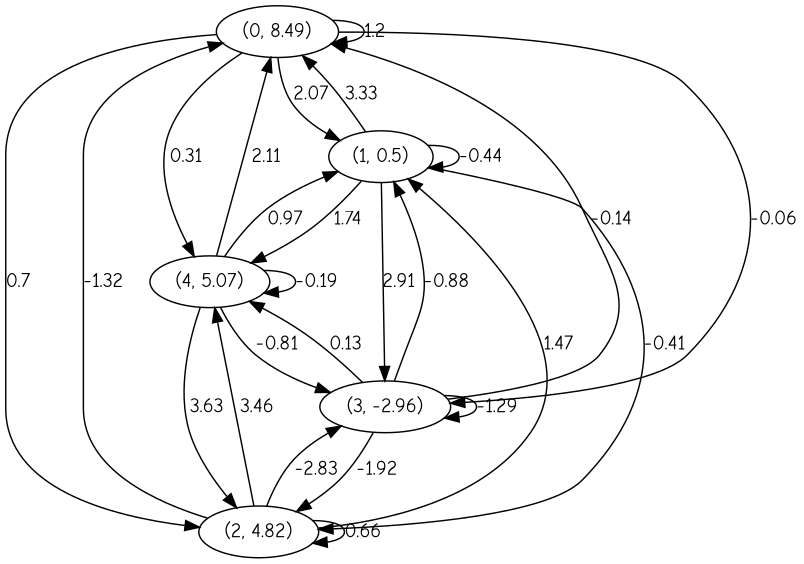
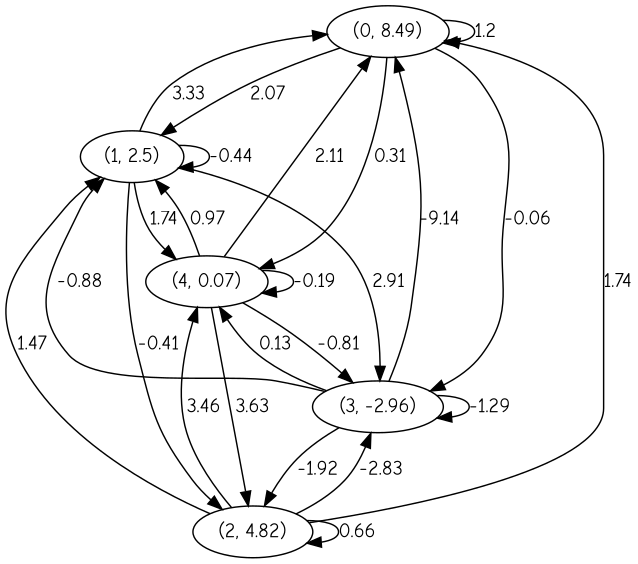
(381, 157) -> (132, 157)
(612, 219) -> (440, 219)
(6, 266) -> none
(104, 282) -> (618, 282)
(210, 282) -> (207, 282)
